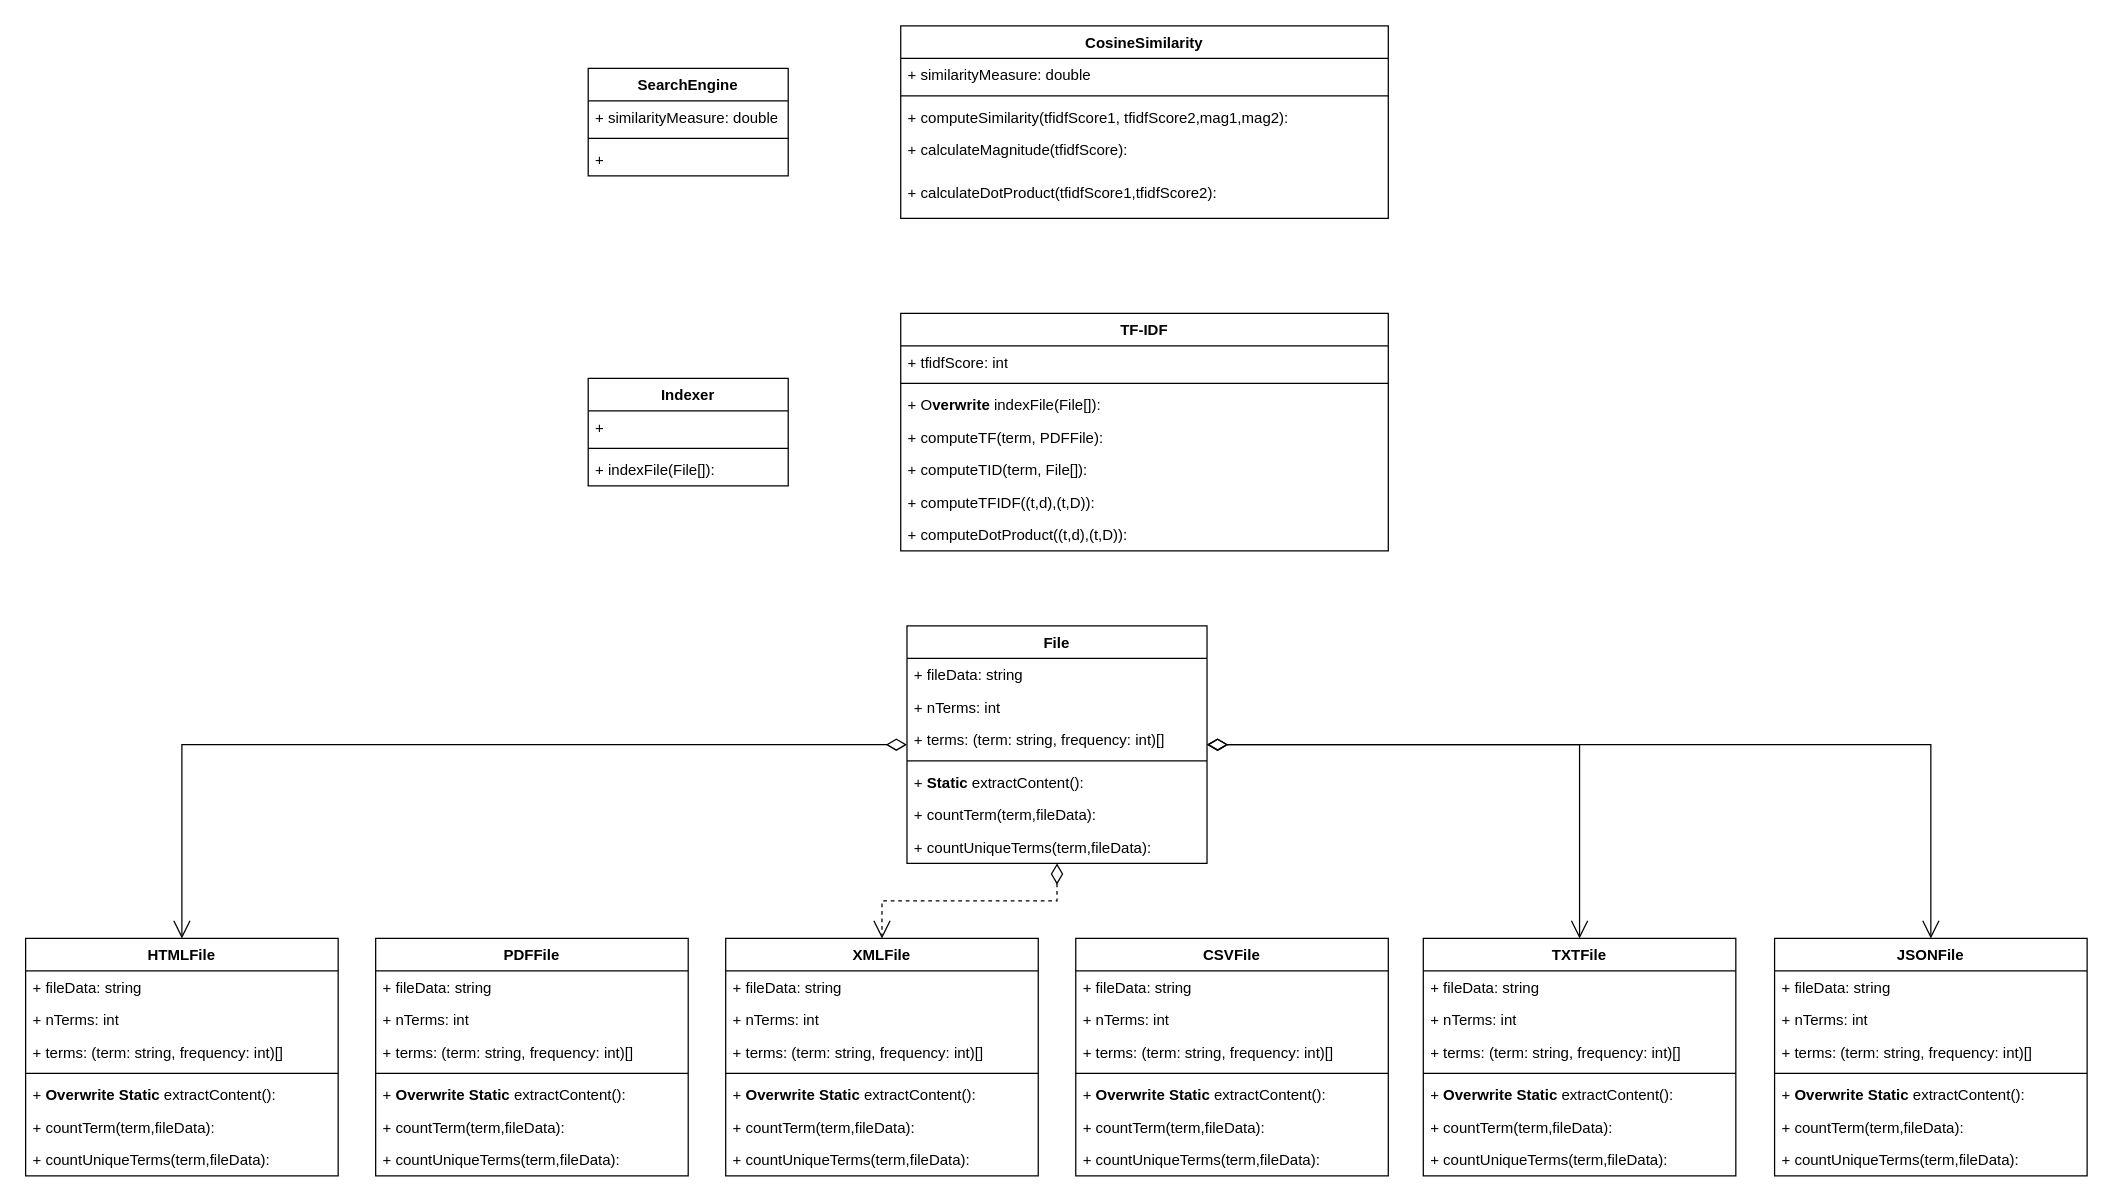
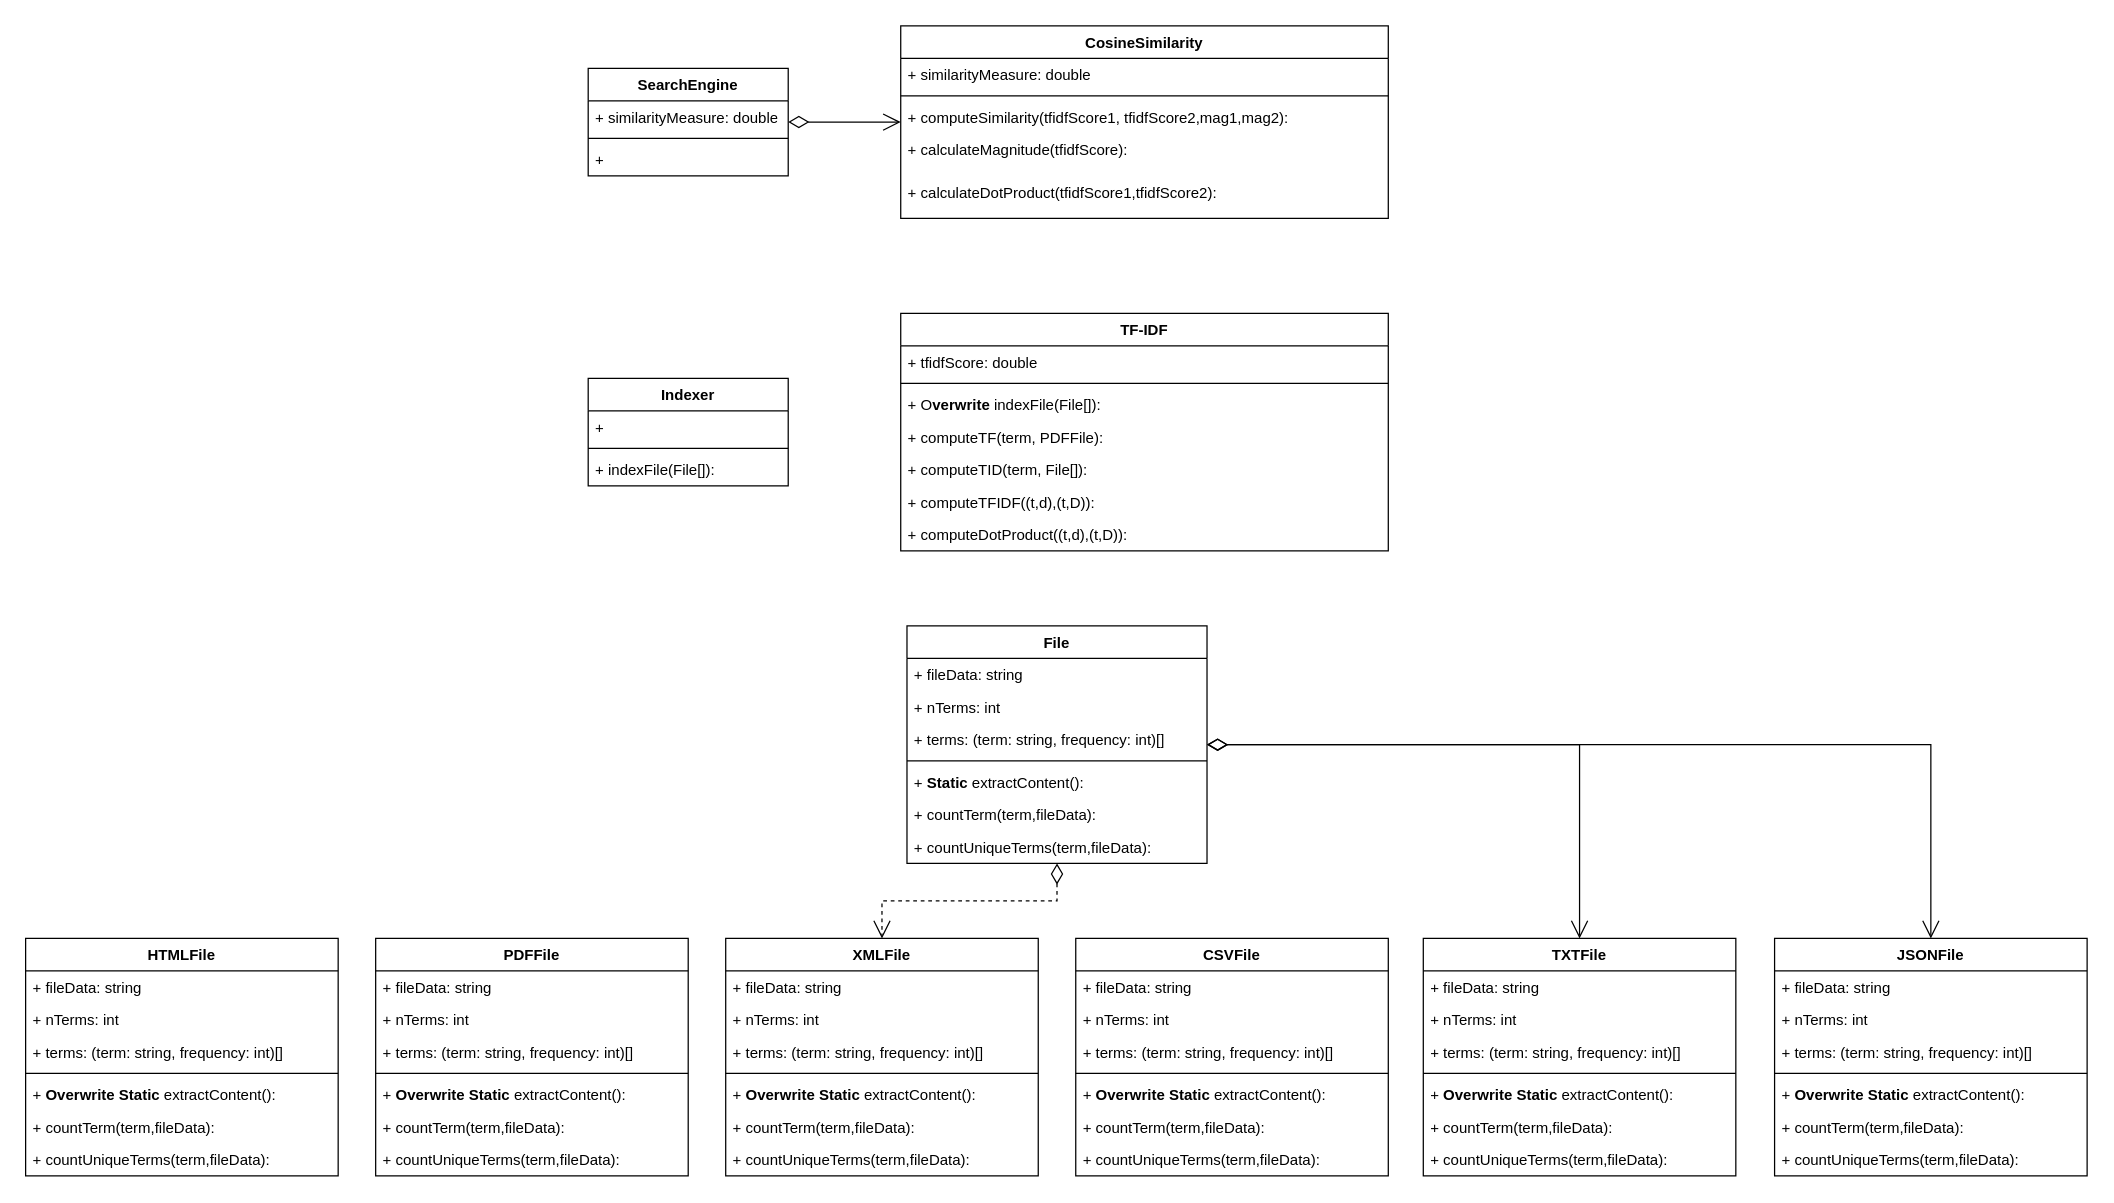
none -> (852, 122)
(970, 363) -> (982, 363)
(440, 744) -> none
